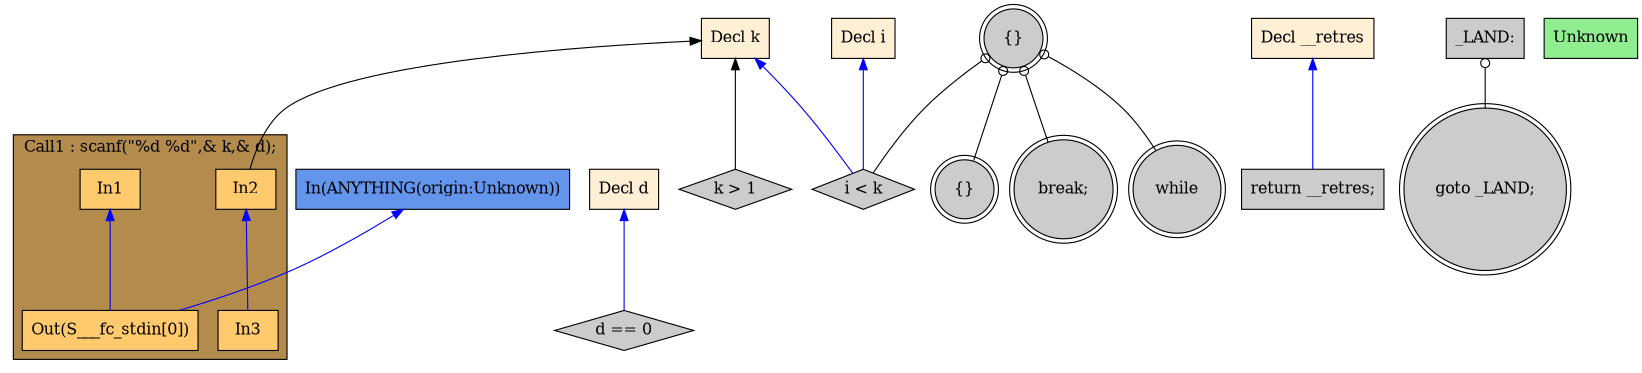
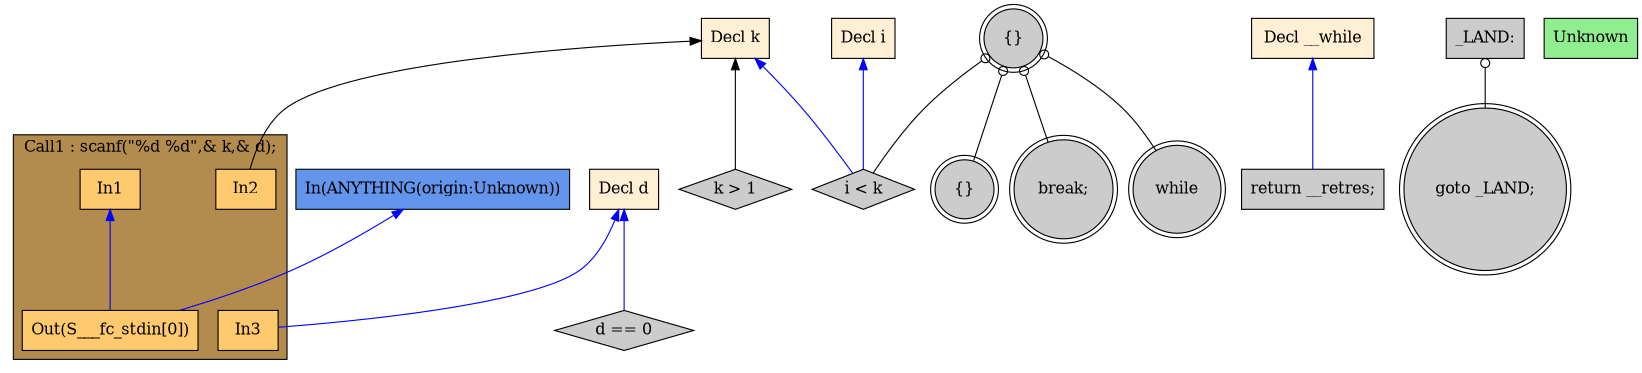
(1313, 38) -> (1313, 38)
(247, 265) -> (462, 305)
